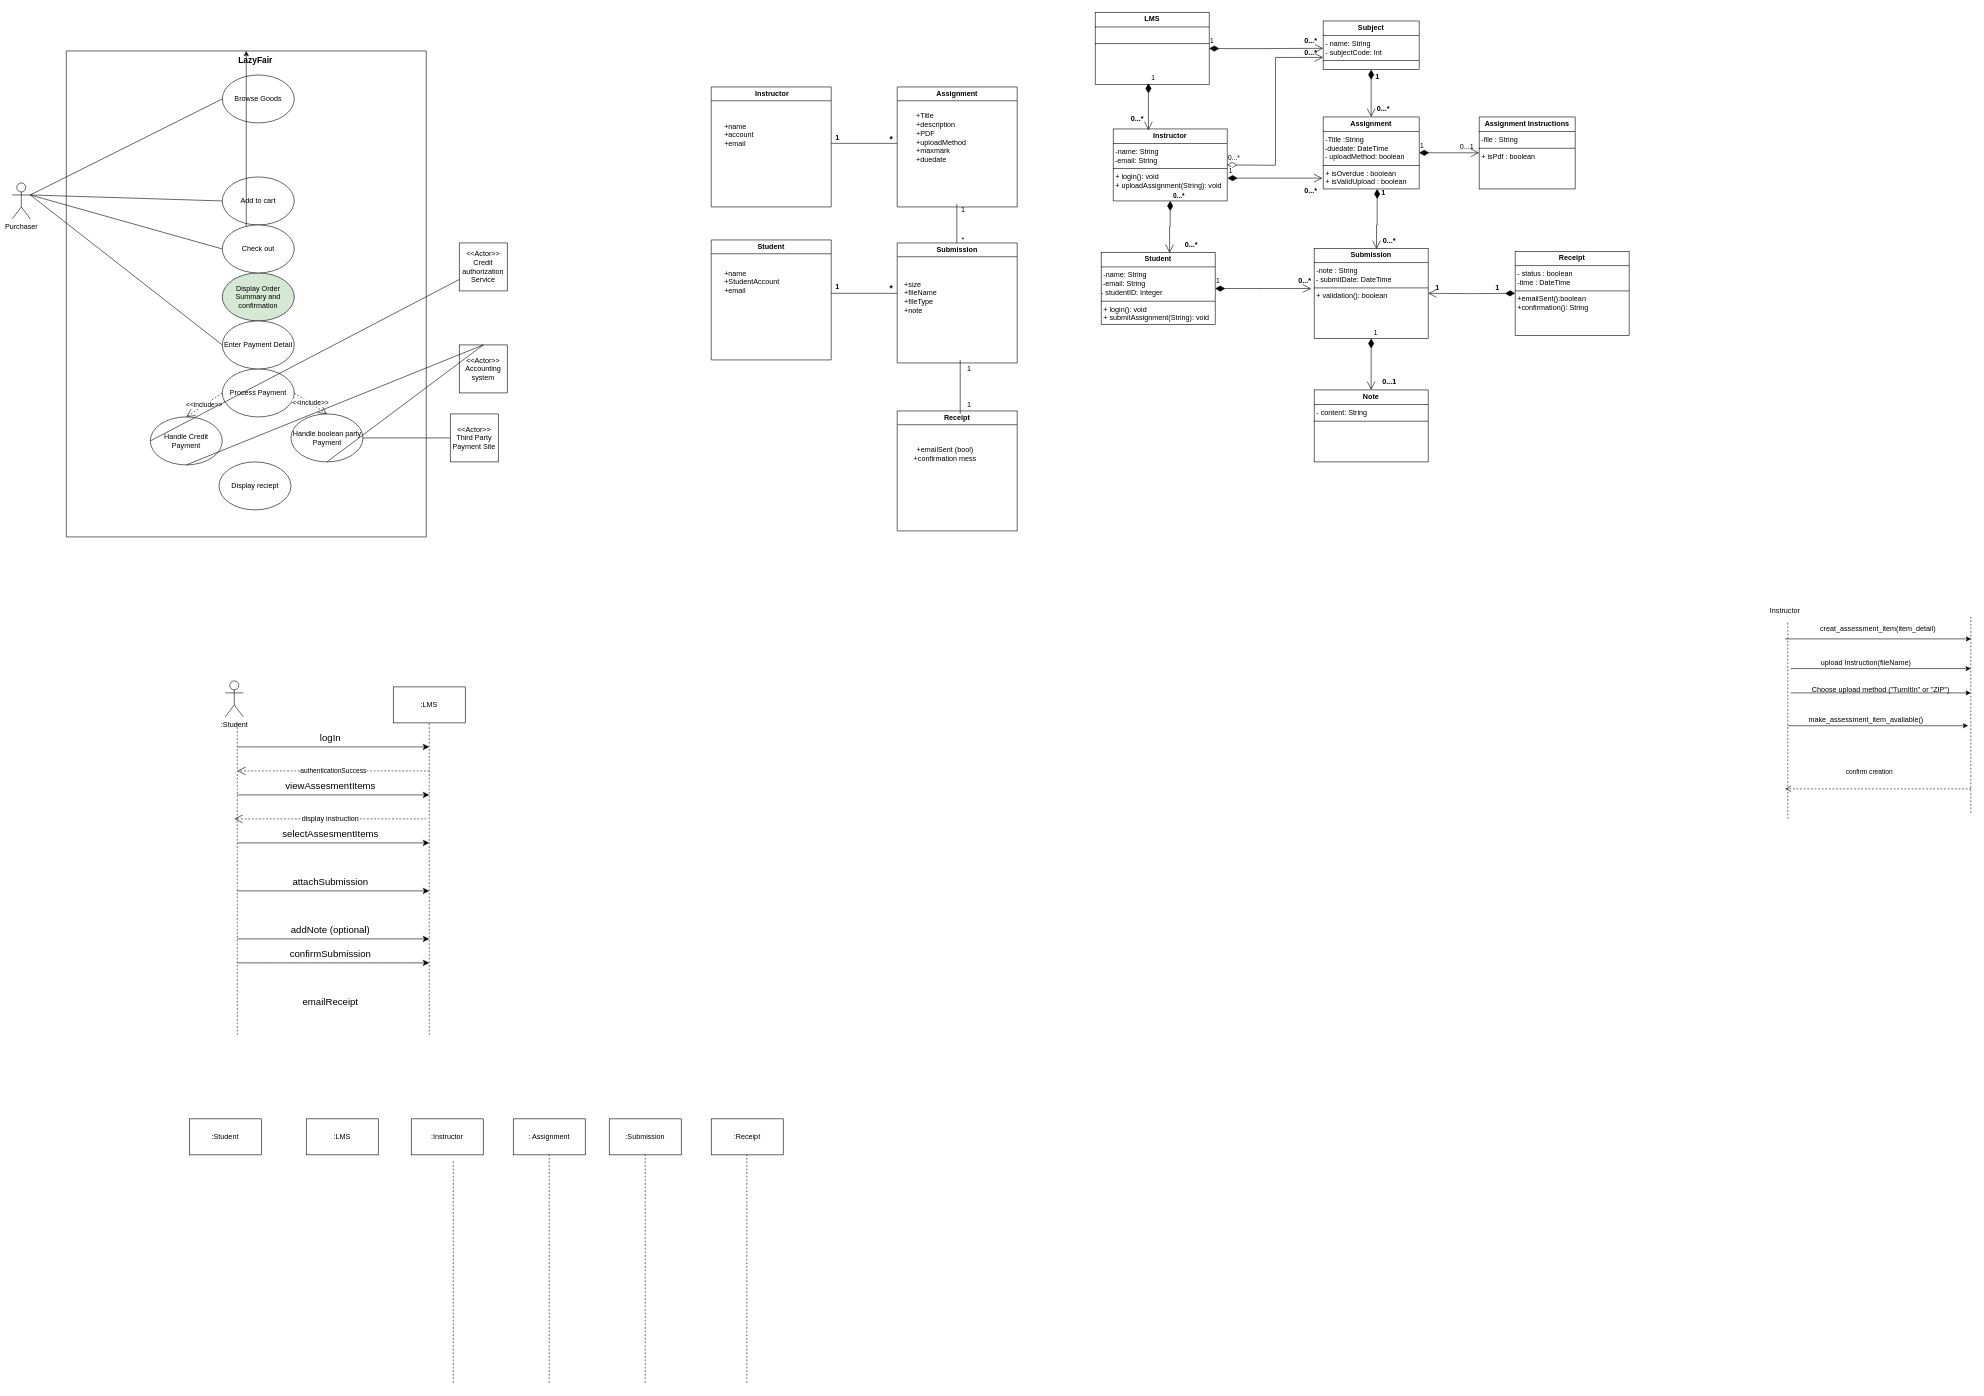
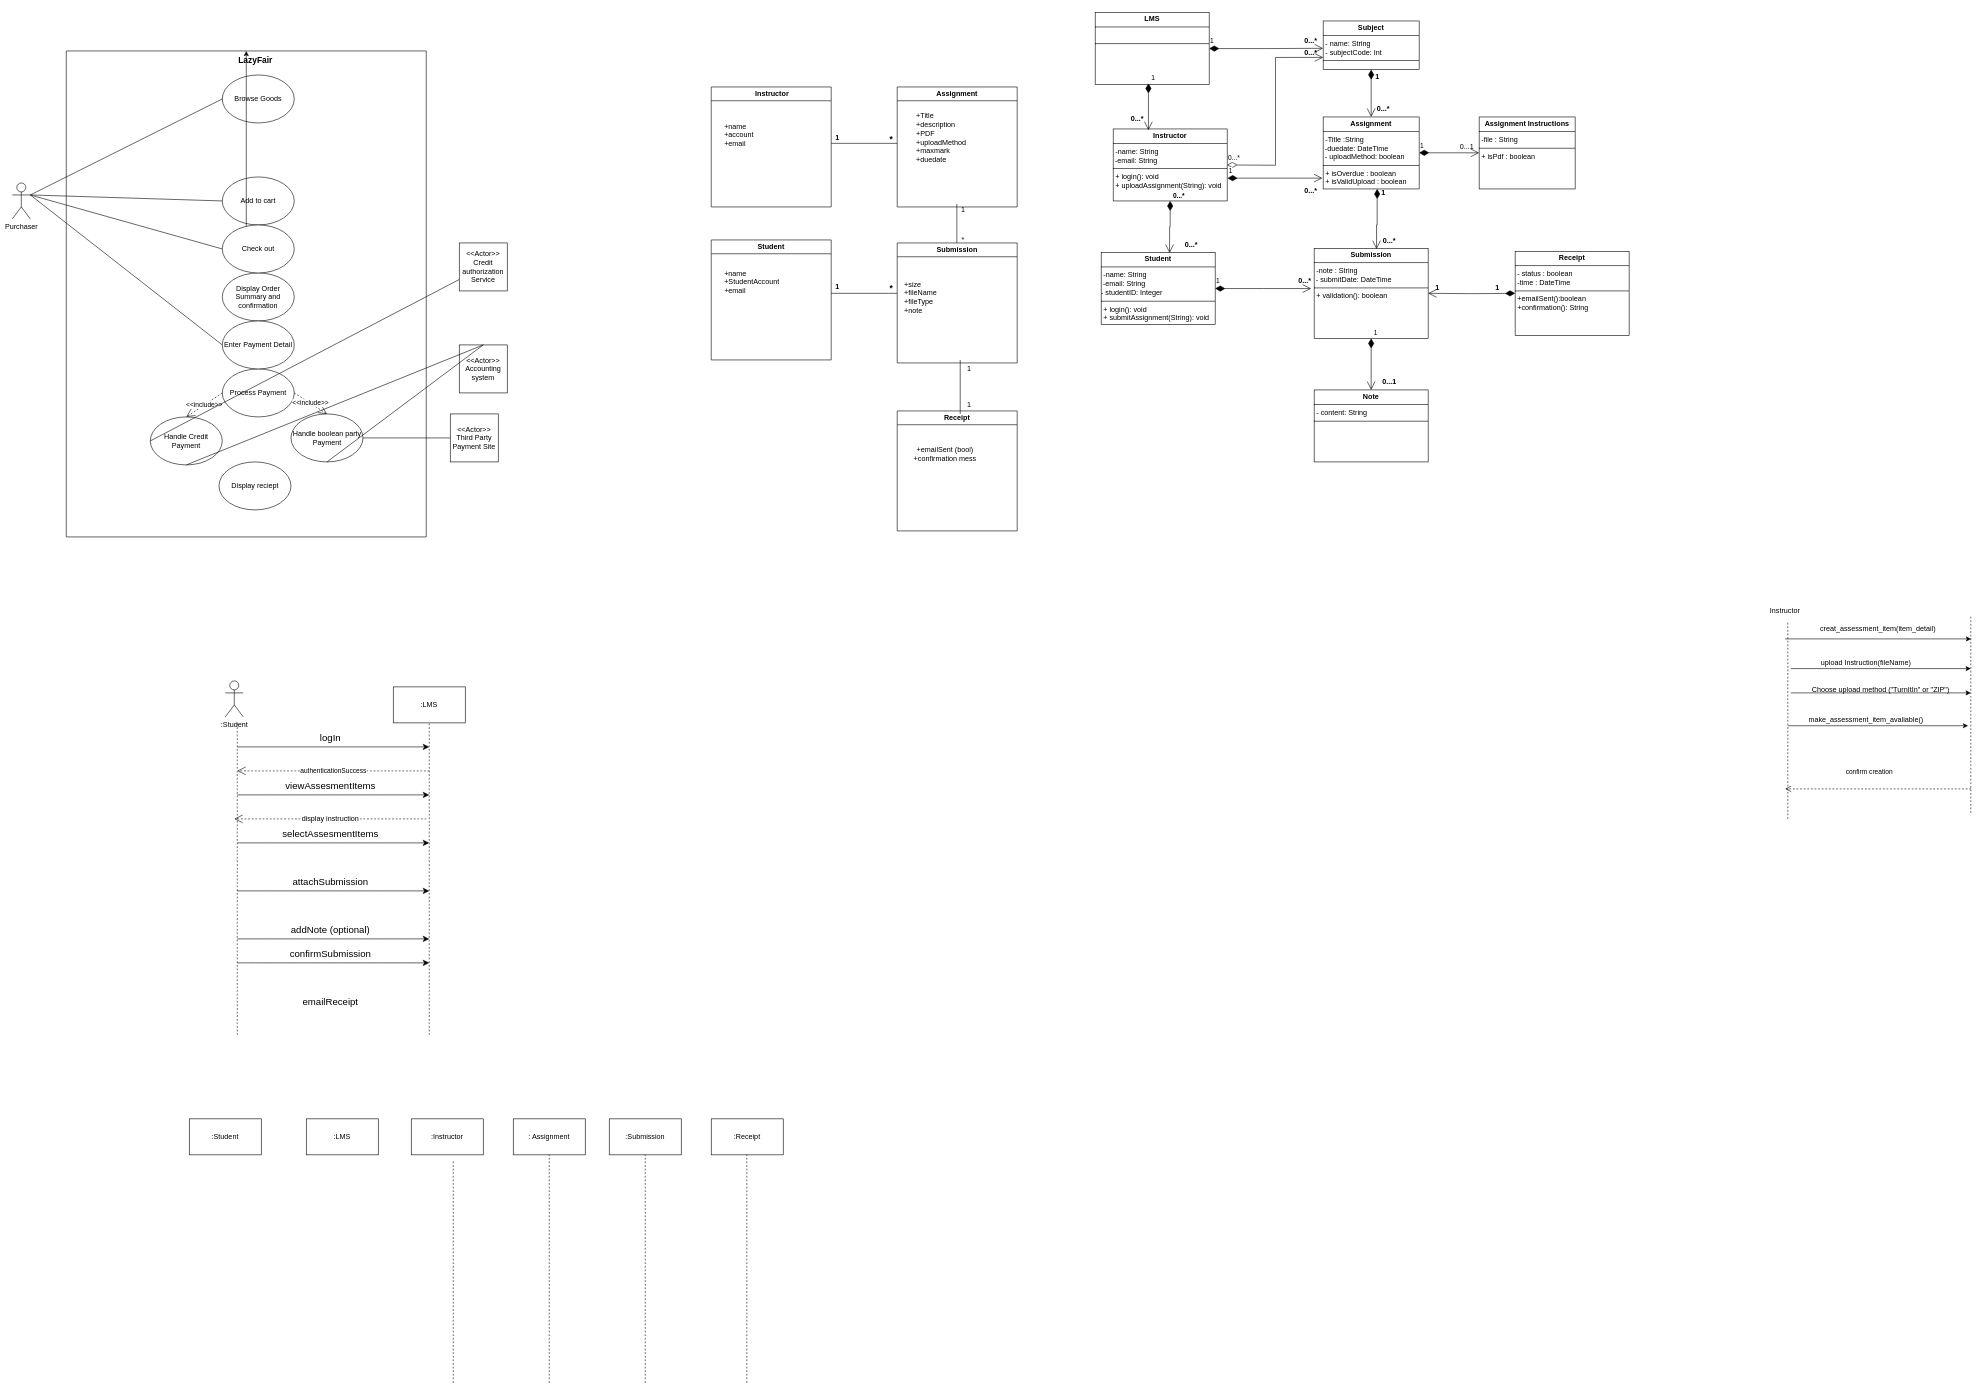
(258, 297) -> (258, 297)
